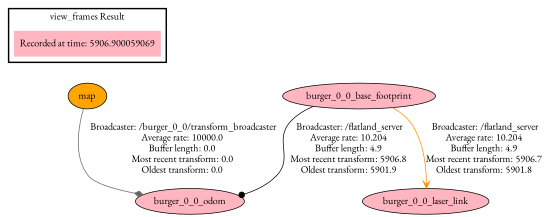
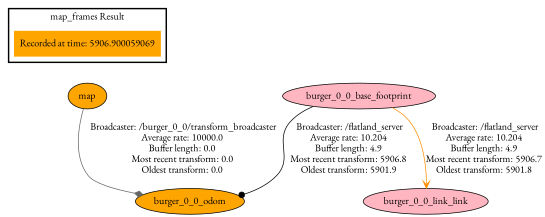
(87, 17) -> (87, 17)
(87, 44) -> (87, 44)
(190, 201) -> (190, 201)
(426, 201) -> (426, 201)
